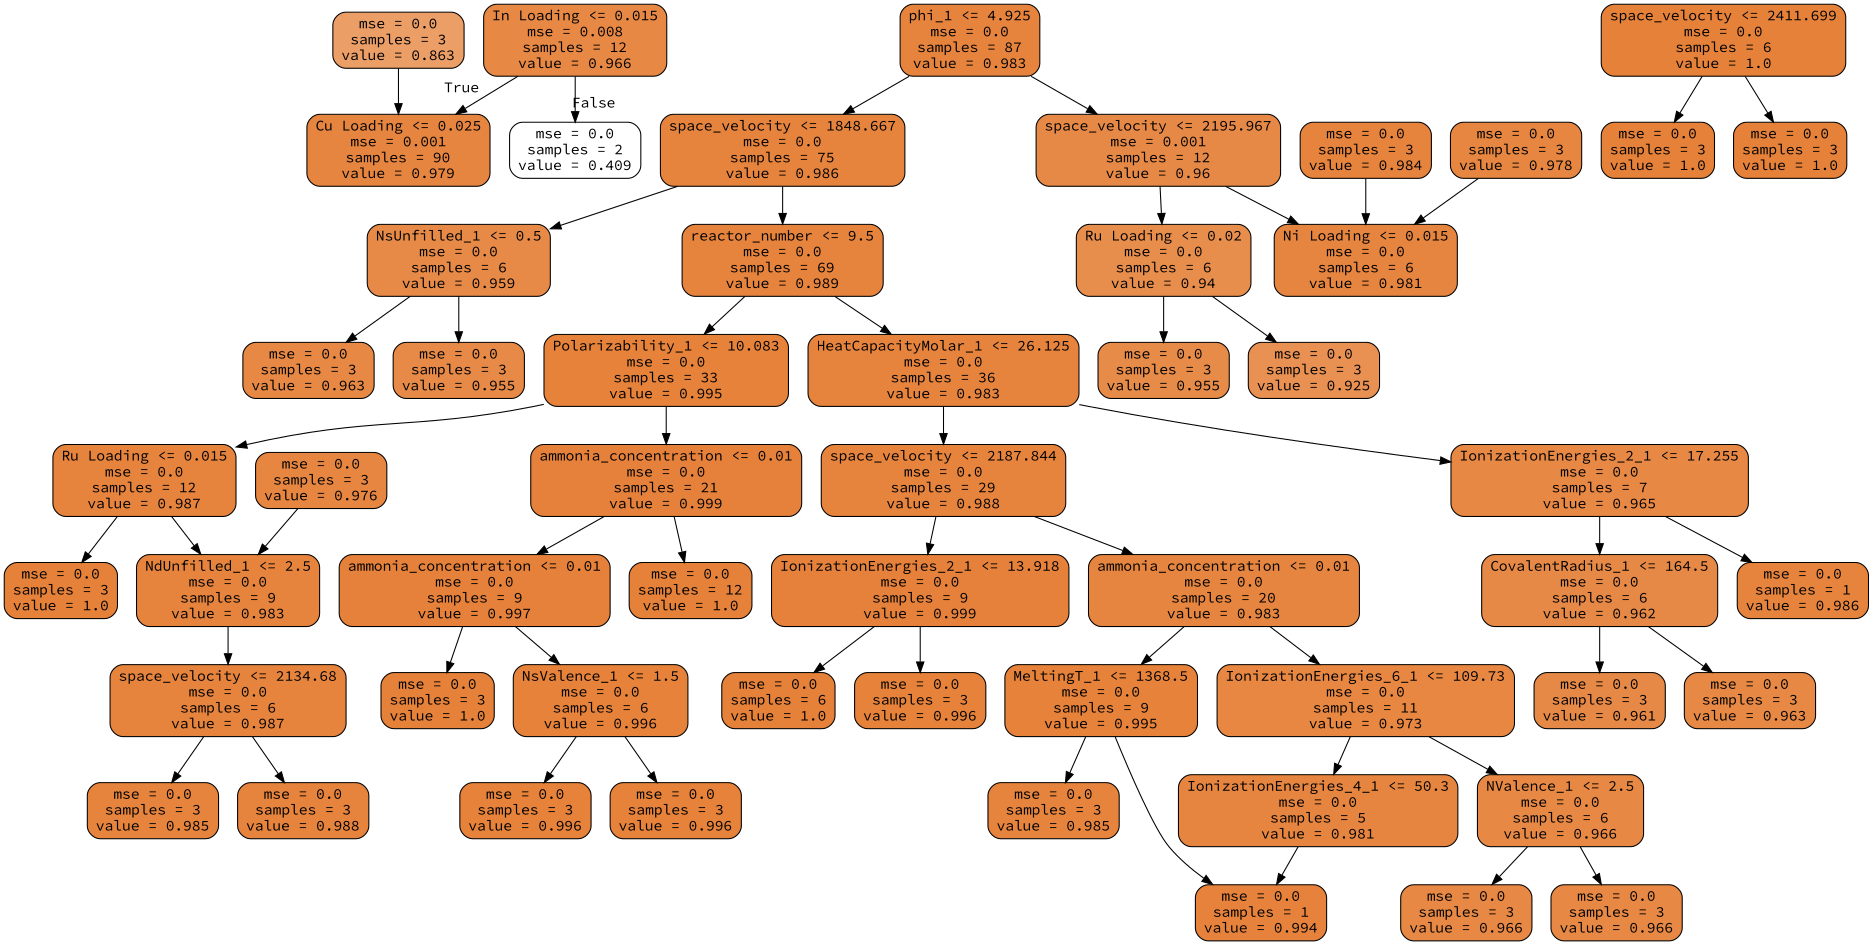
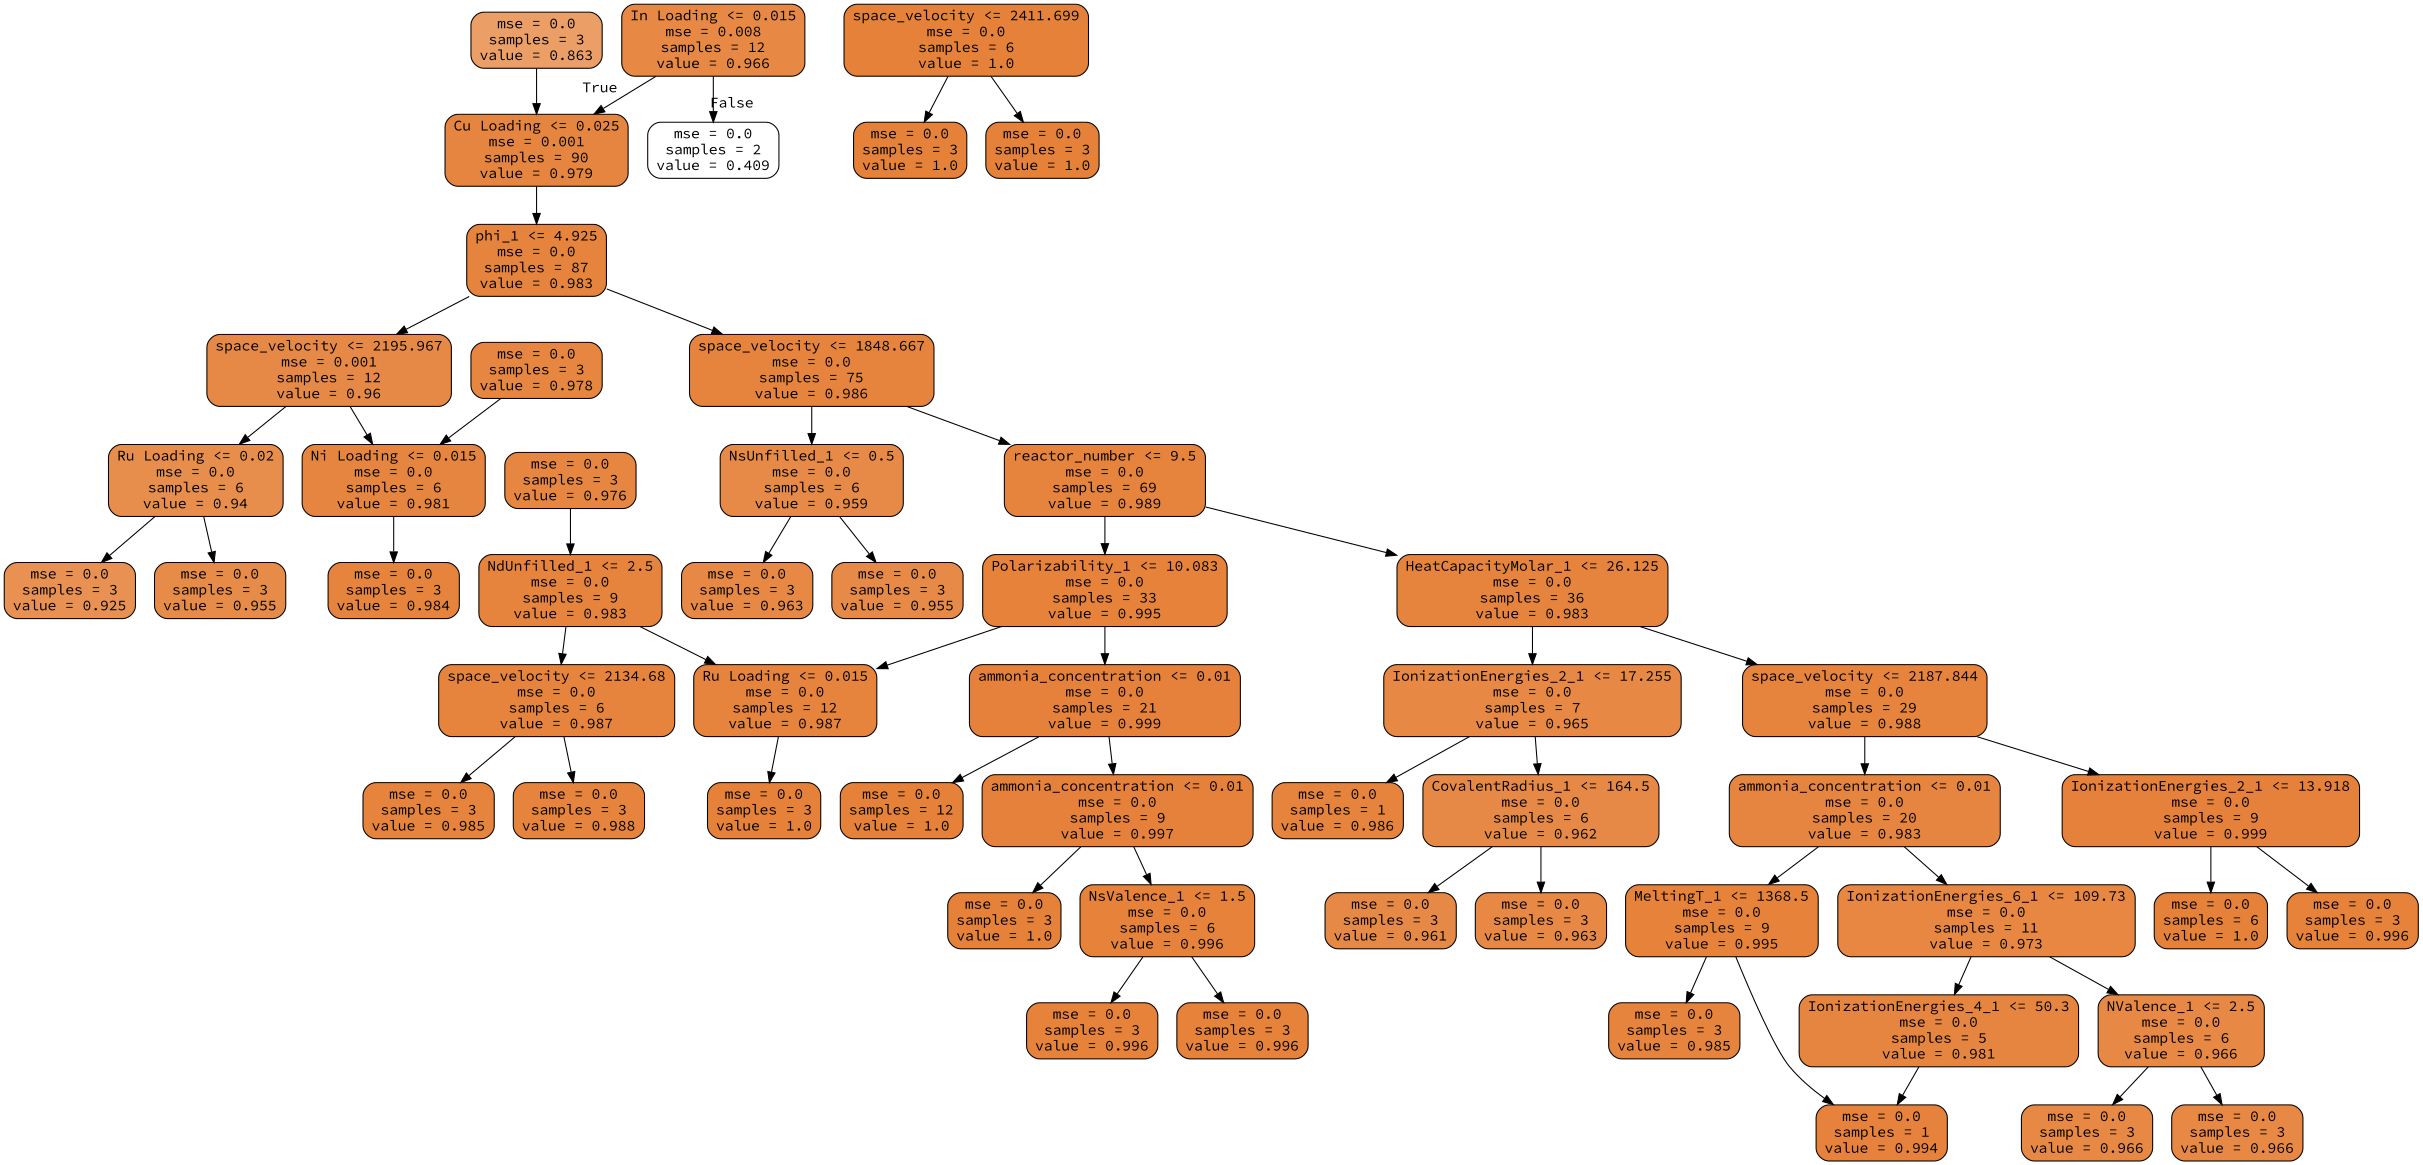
(1366, 196) -> (394, 534)
none -> (537, 200)
(183, 531) -> (673, 643)
